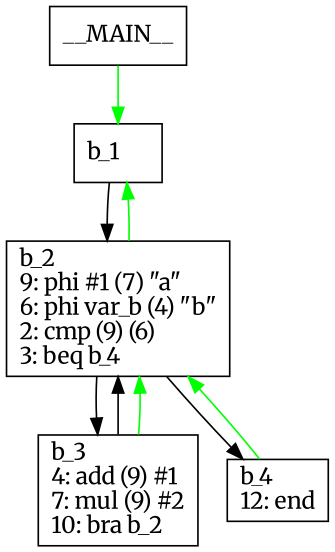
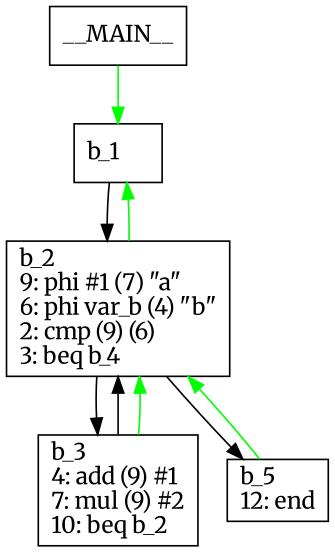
(118, 490) -> (118, 490)
(278, 490) -> (278, 490)
